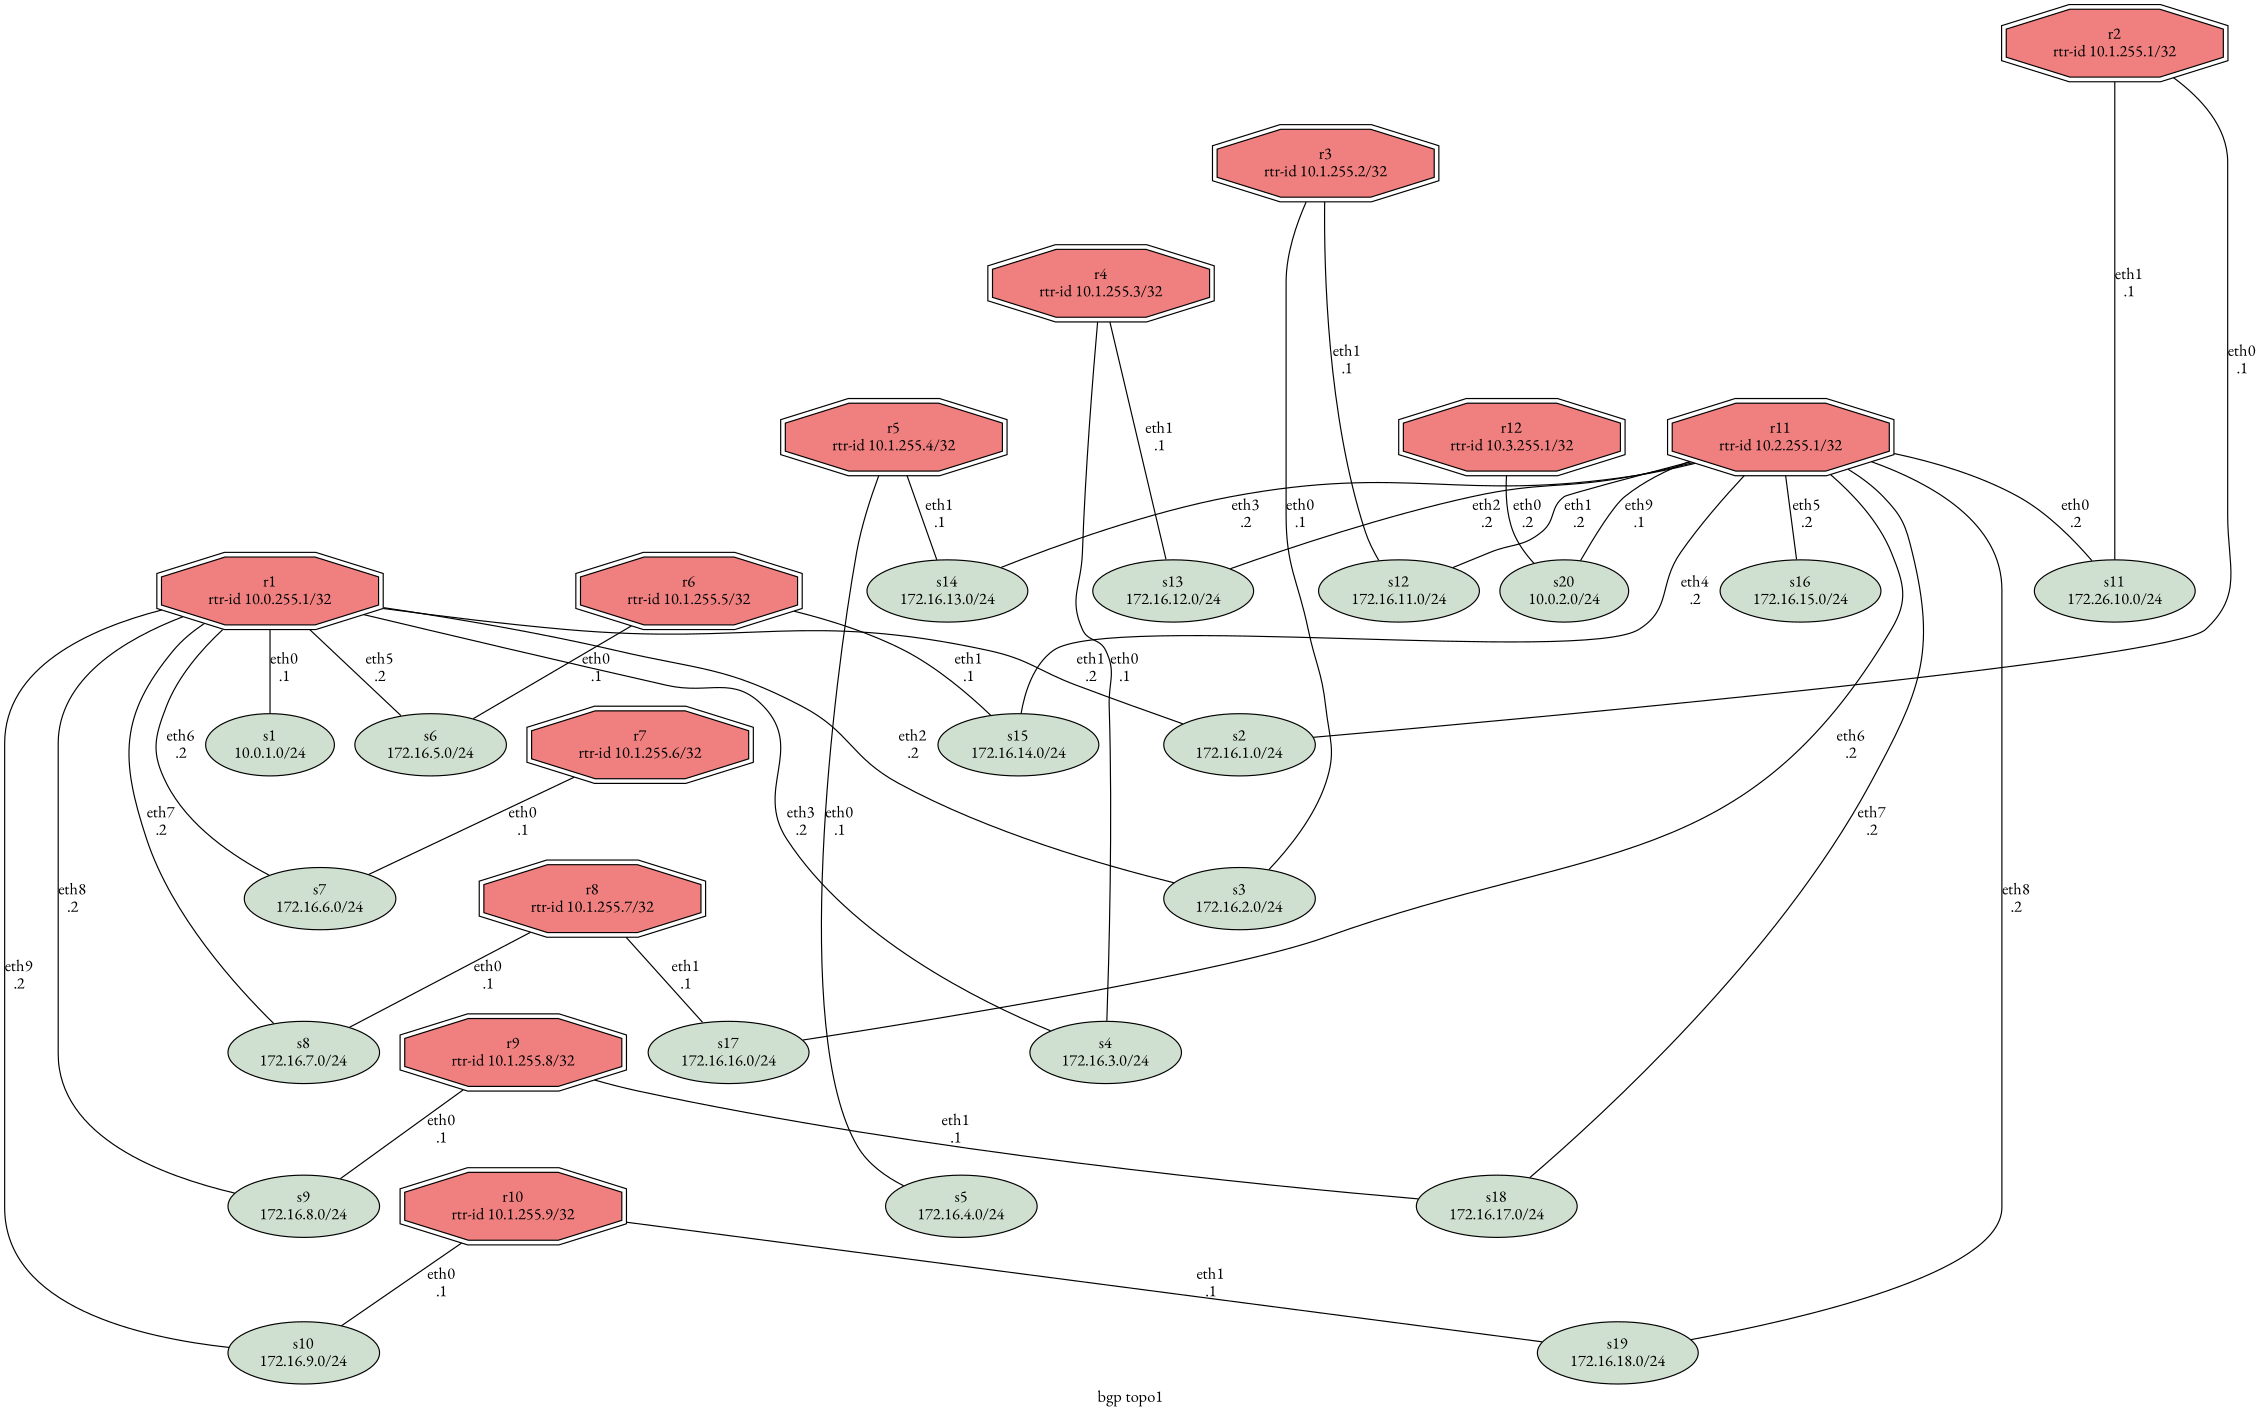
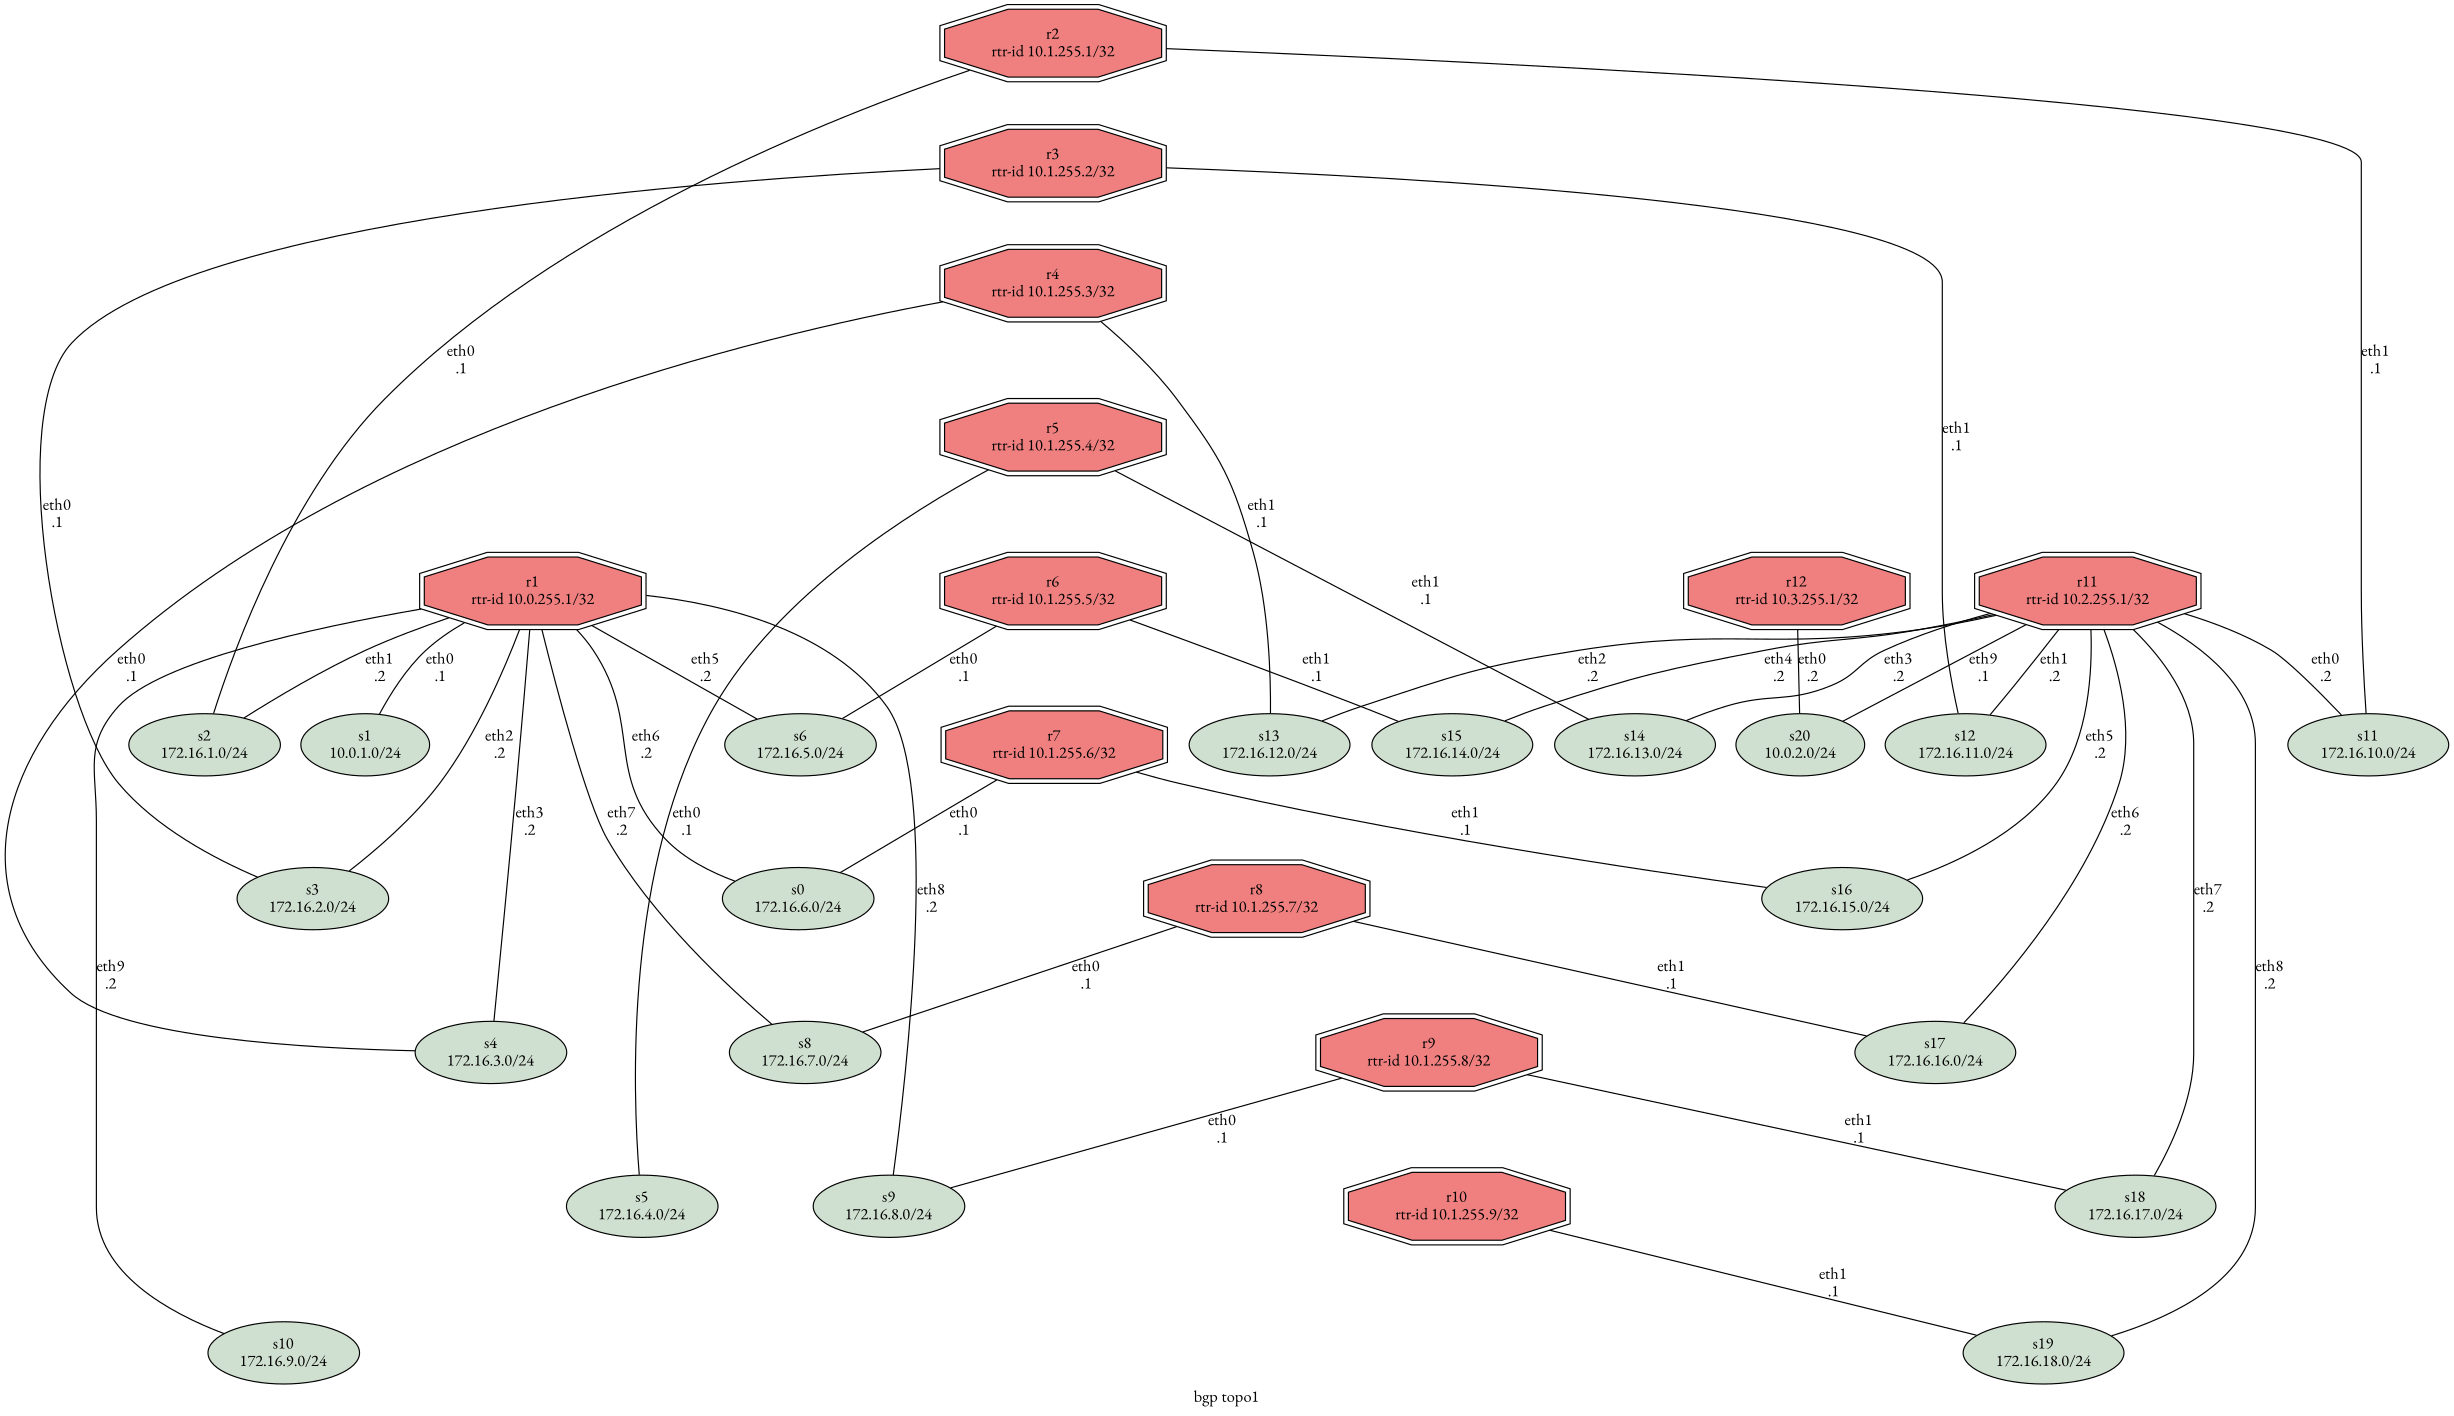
(2115, 591) -> (2368, 745)
none -> (1450, 838)
(320, 899) -> (798, 899)
(401, 1284) -> none
